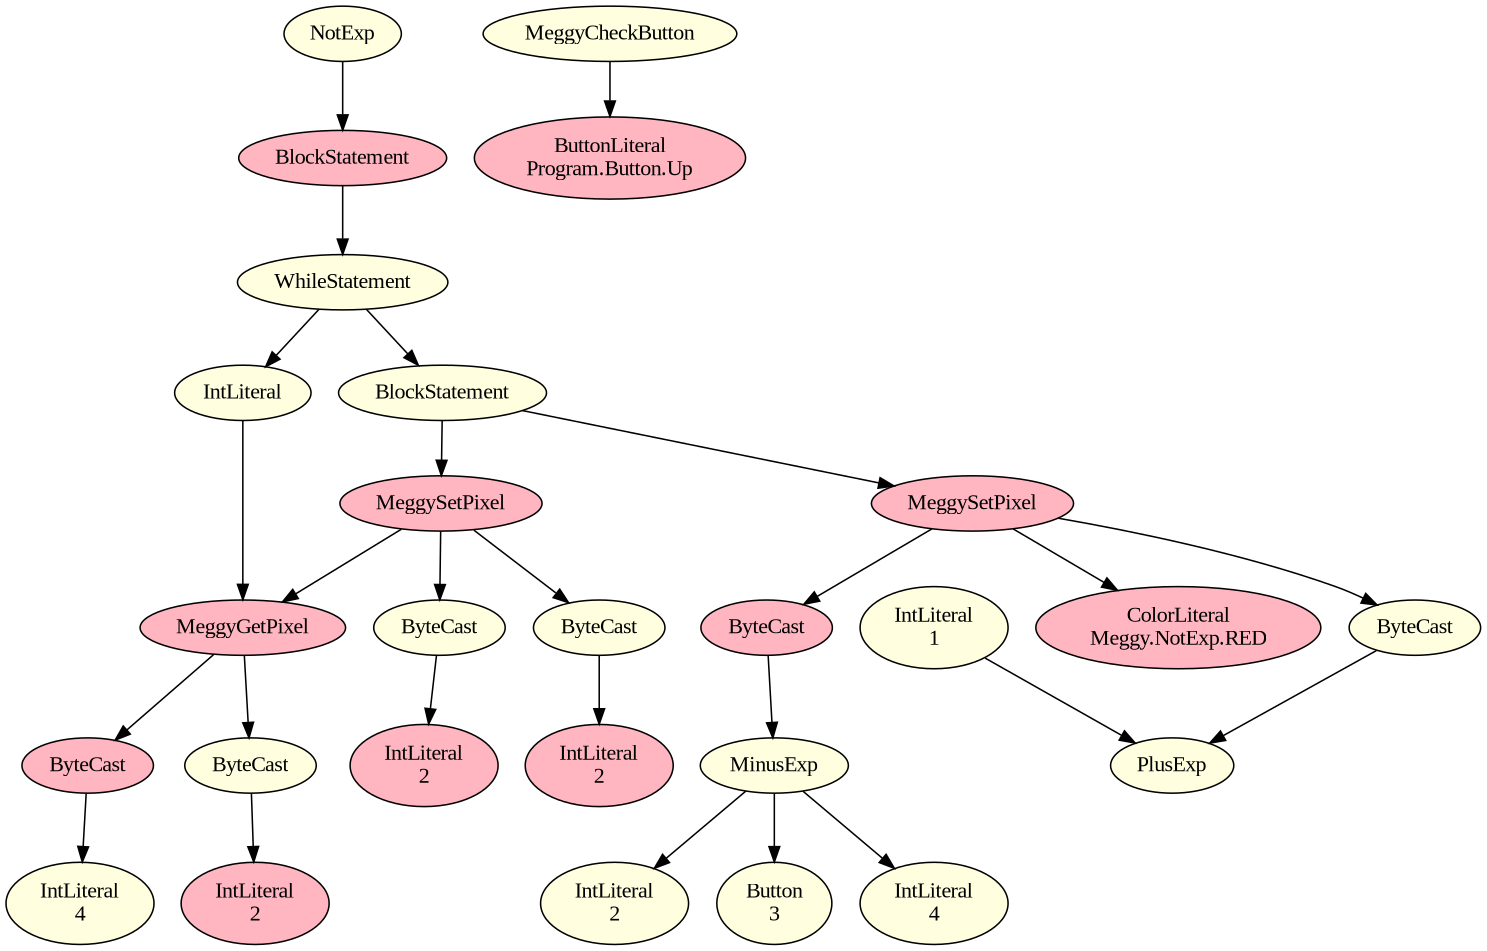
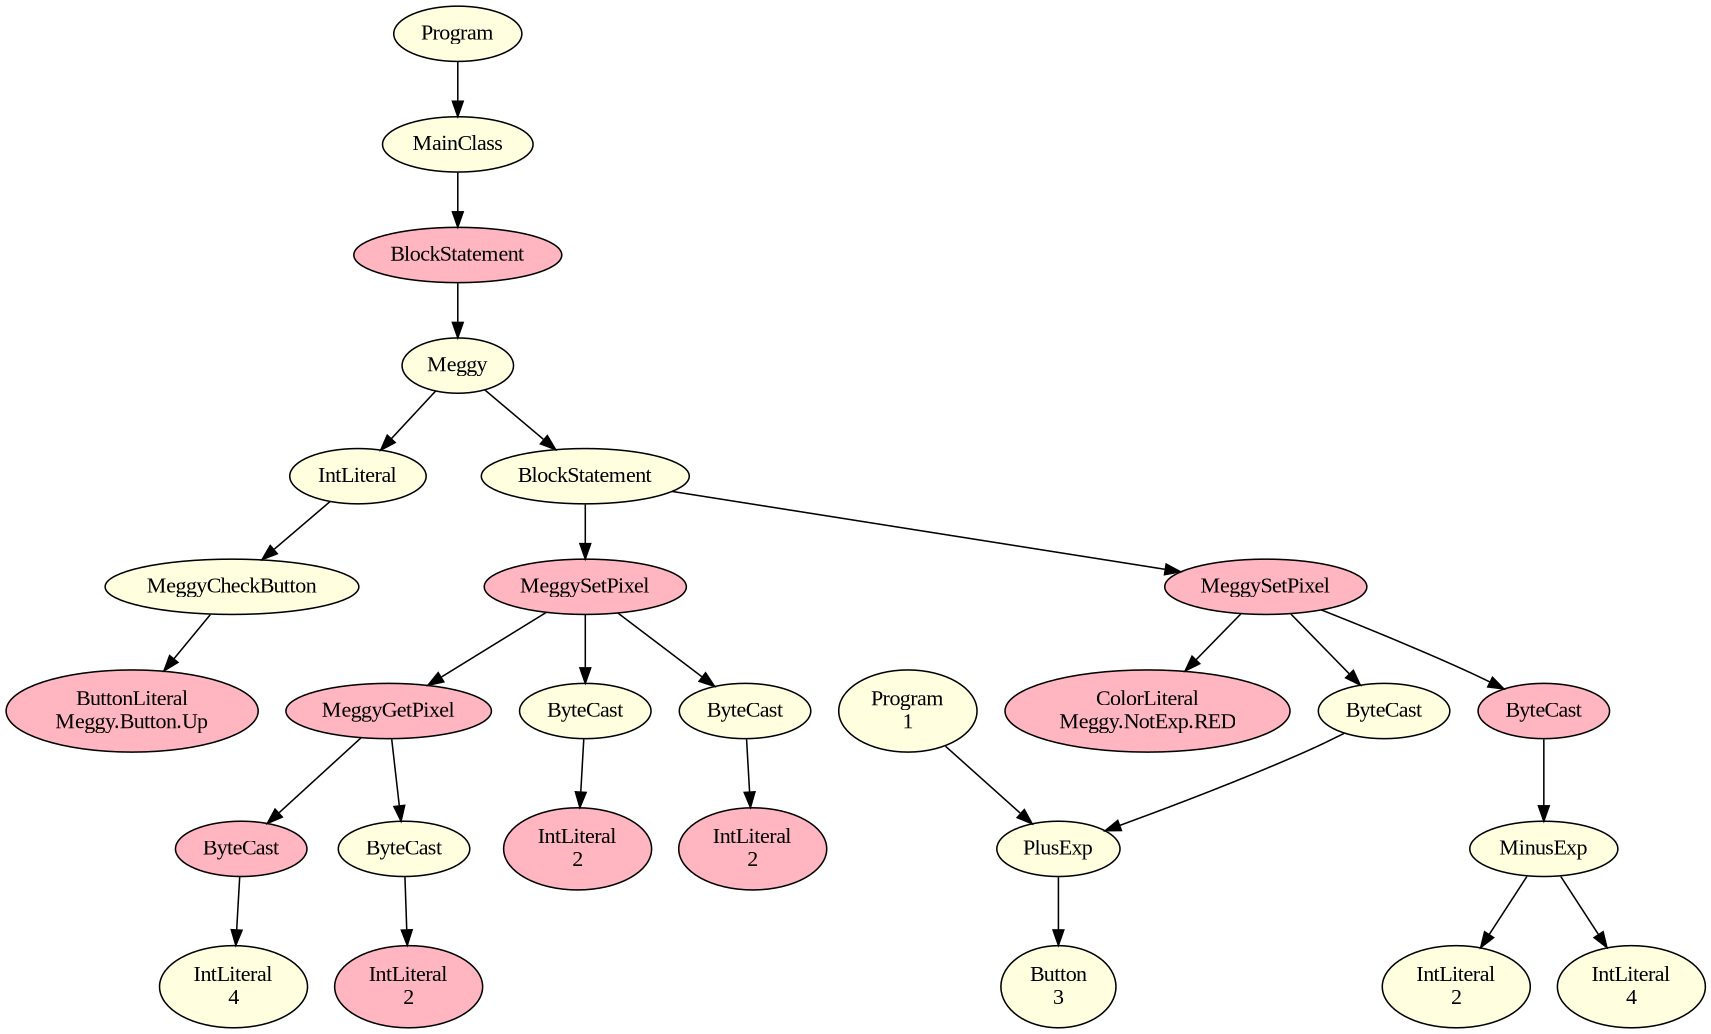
(343, 34) -> (458, 144)
none -> (458, 34)
(610, 158) -> (132, 711)
(343, 282) -> (458, 366)
(243, 502) -> (302, 525)
(934, 628) -> (908, 711)
(774, 820) -> (1058, 903)
